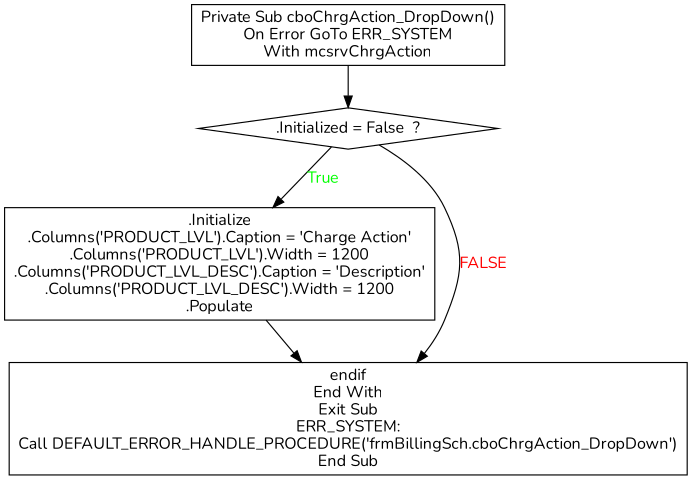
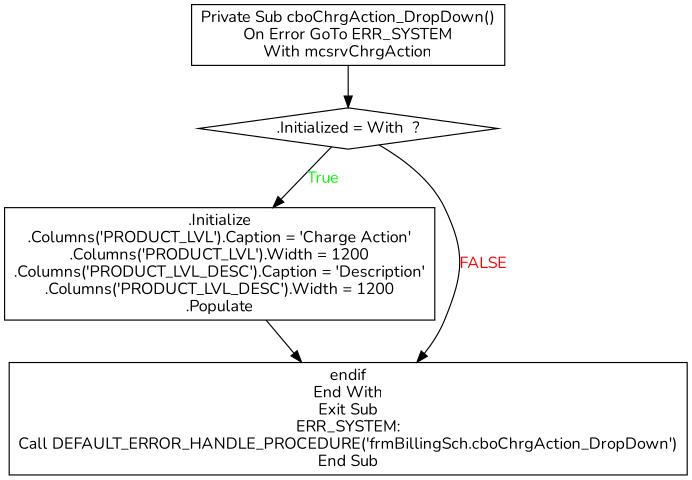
(348, 128) -> (348, 128)
